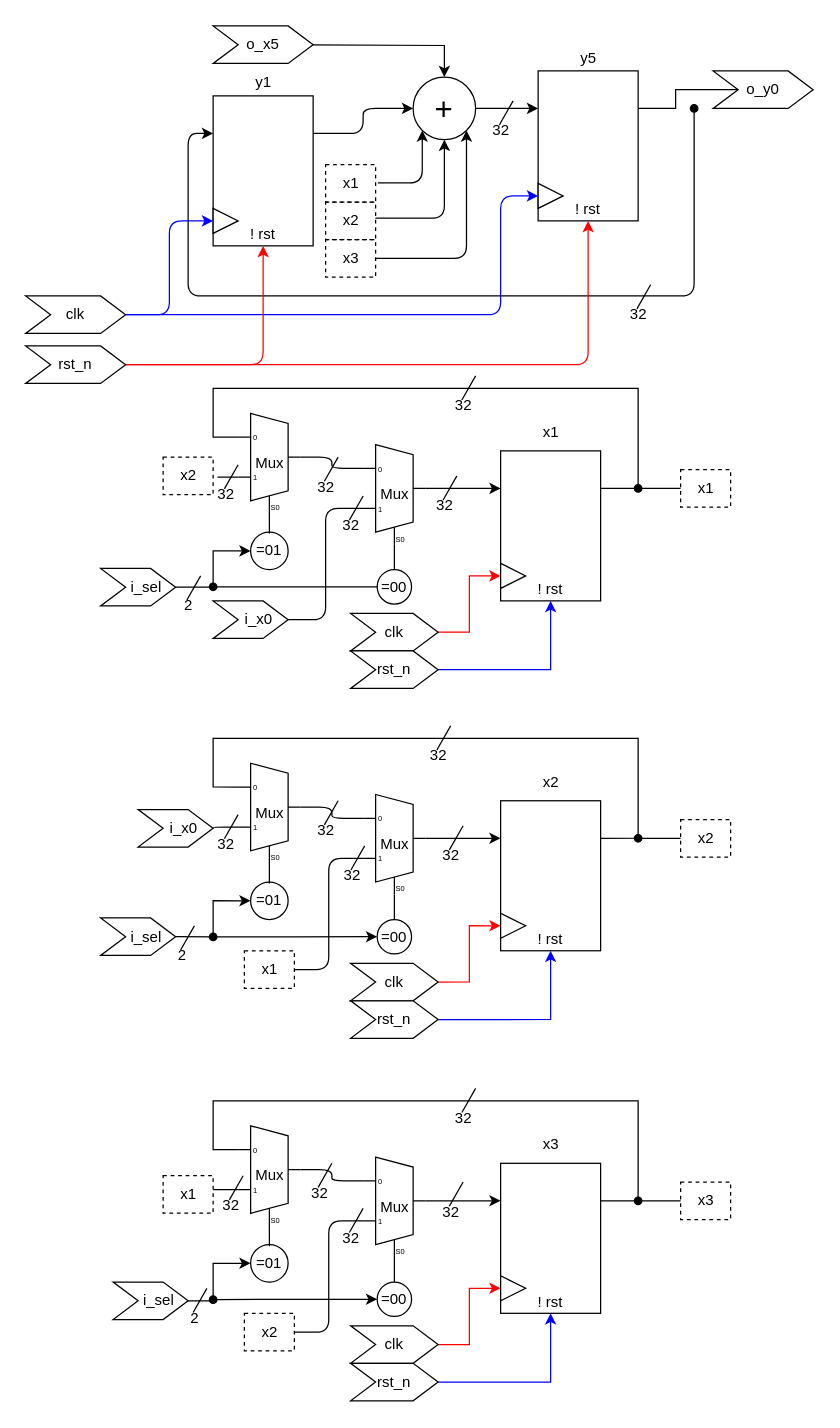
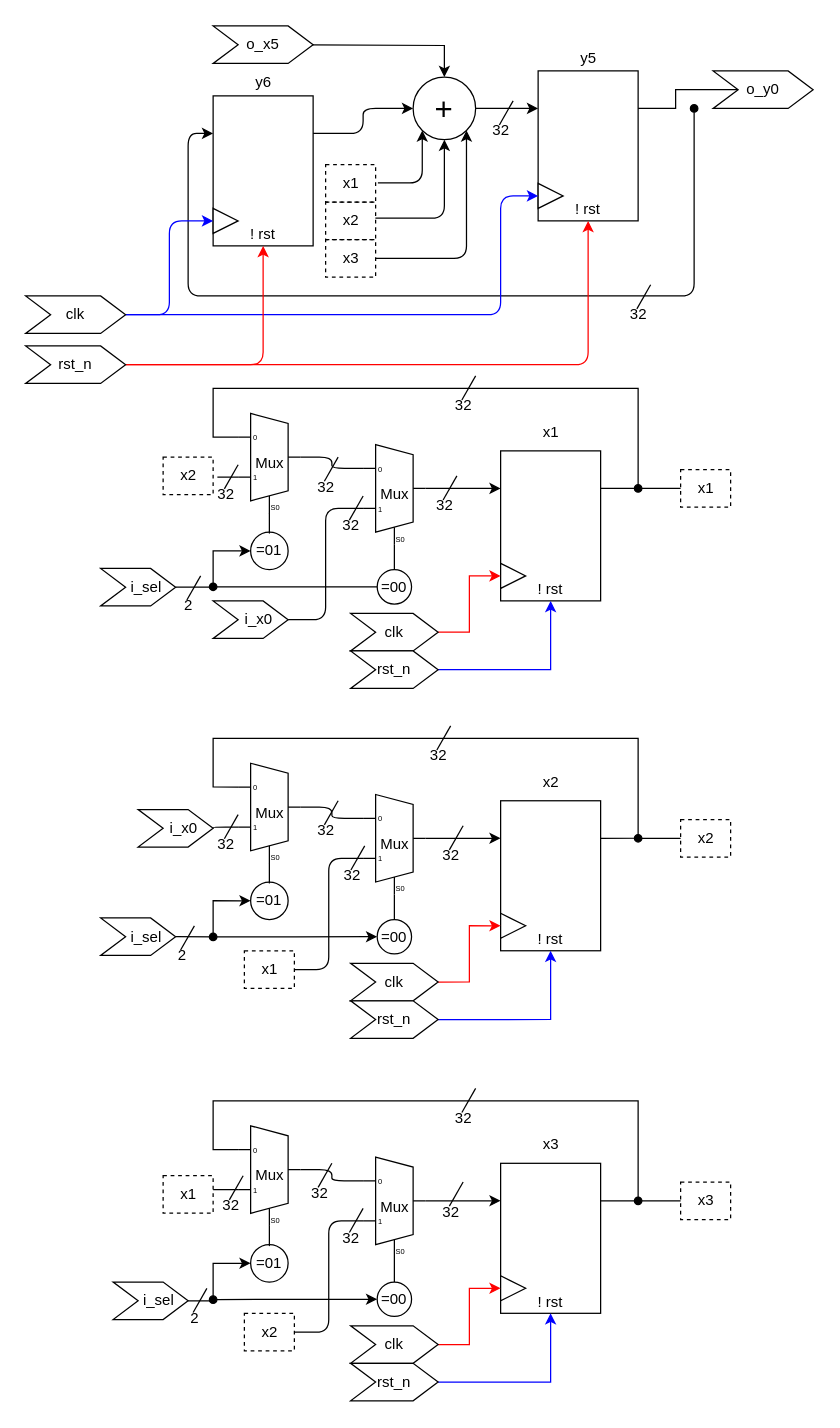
(264, 82) -> (264, 82)
